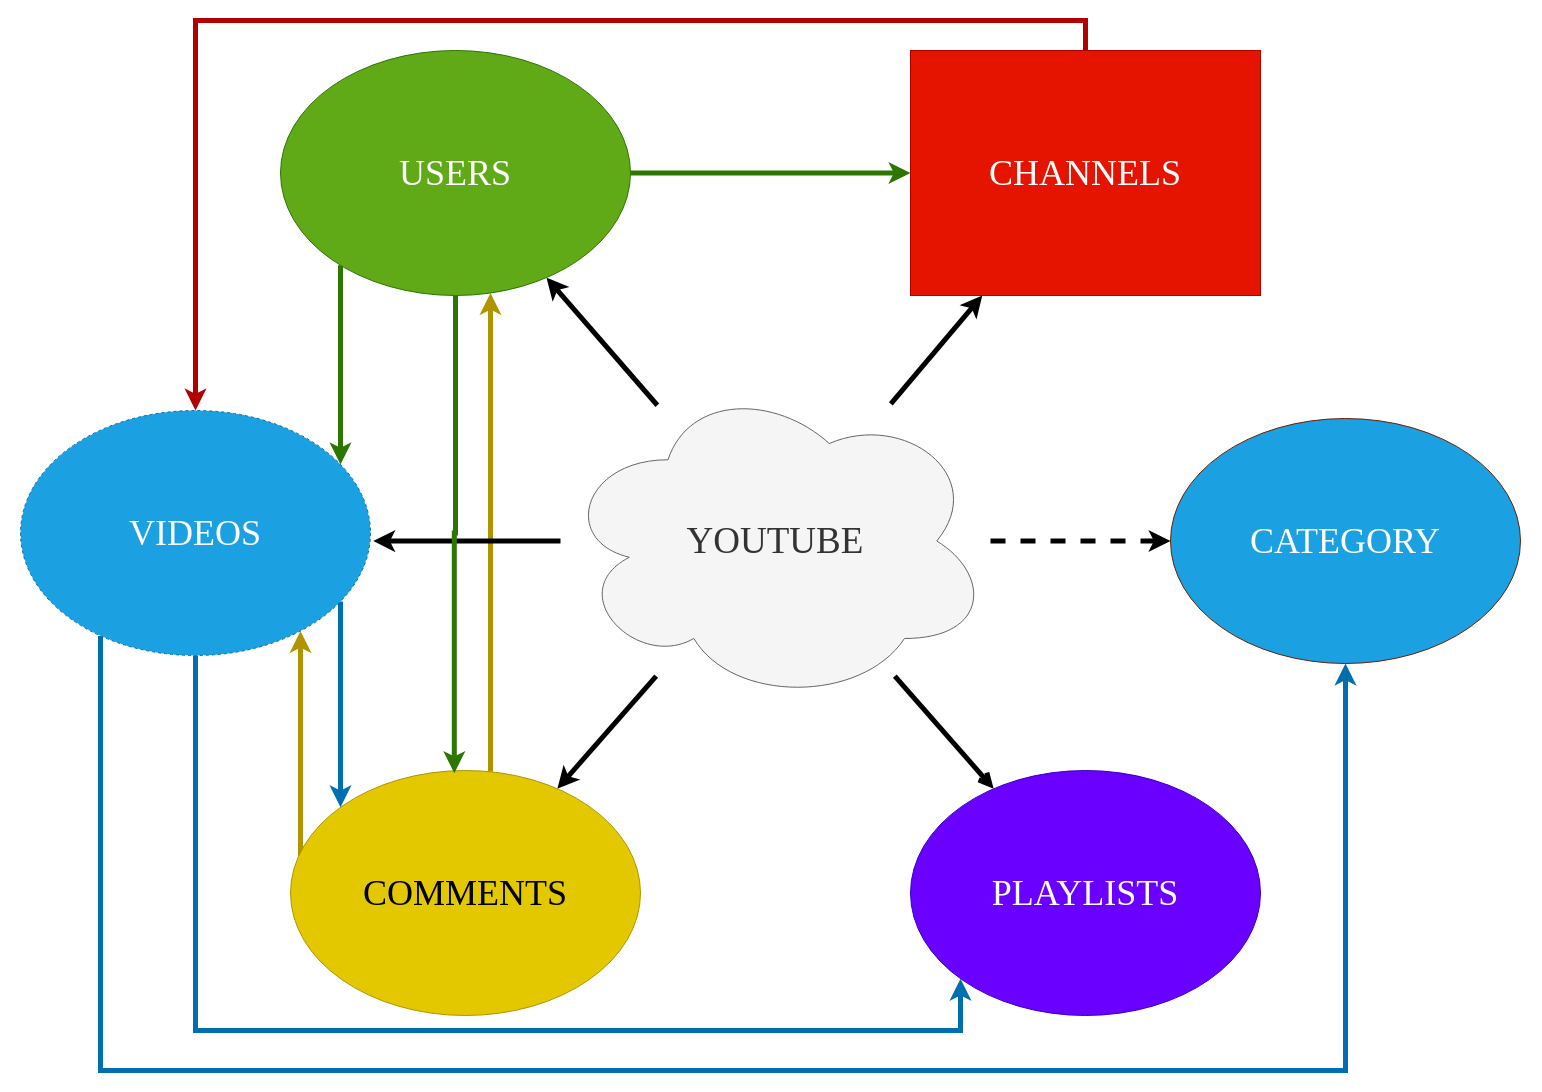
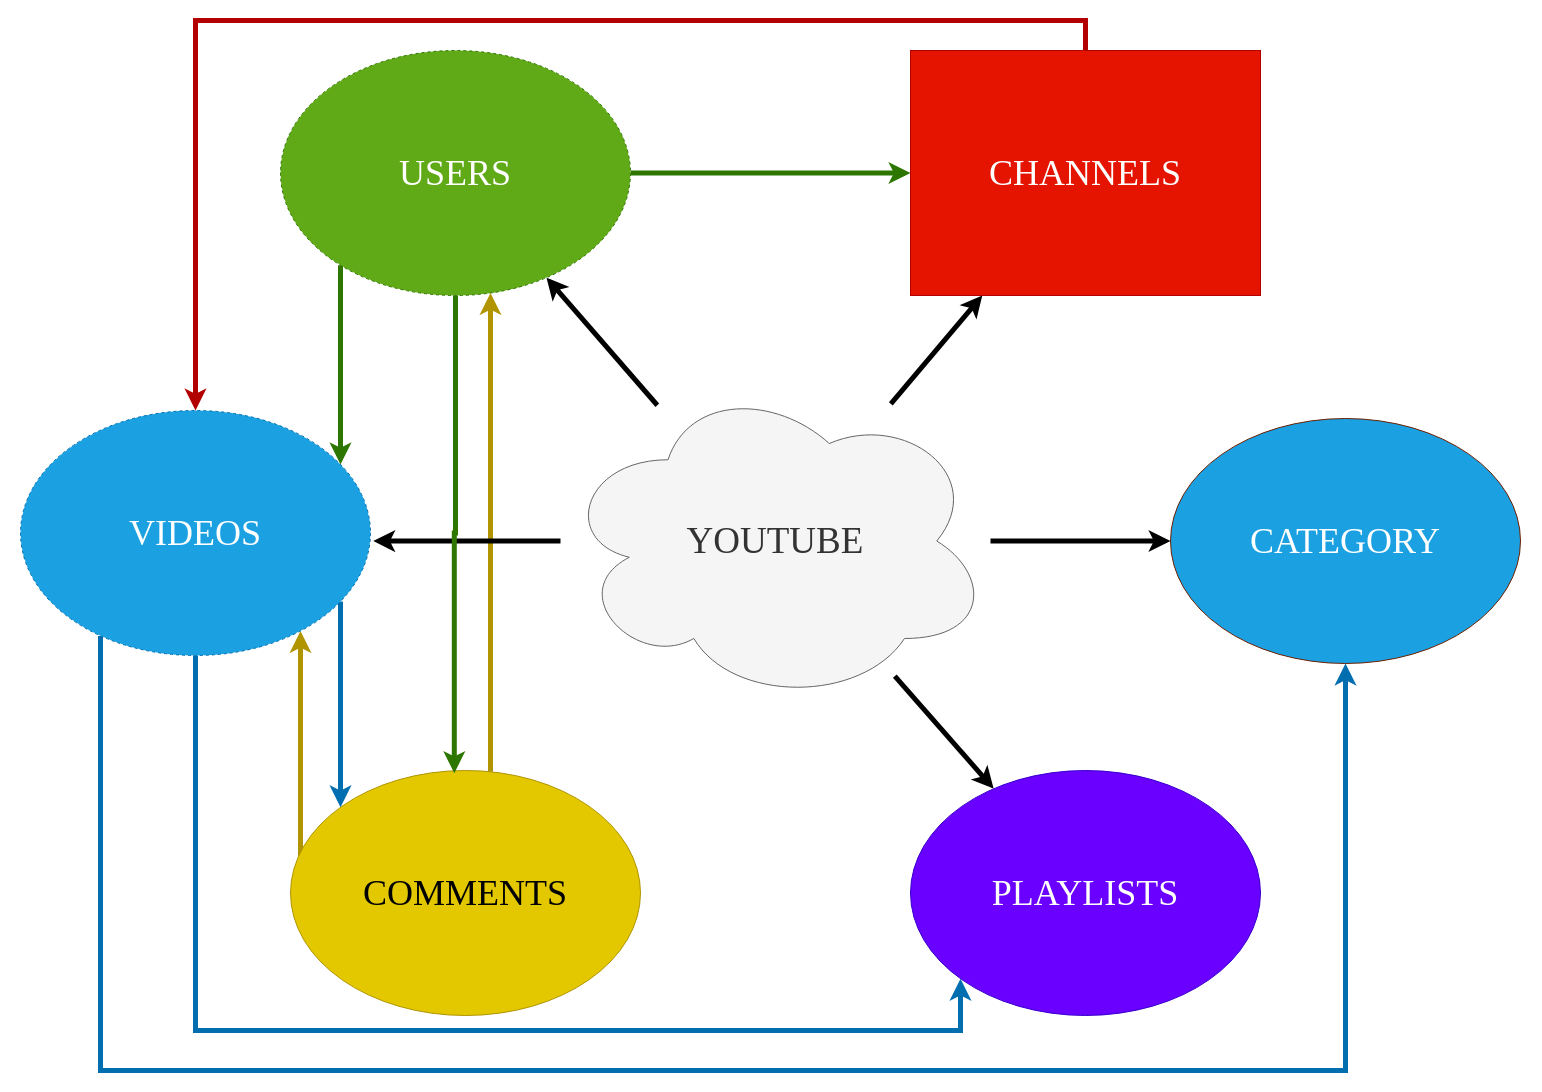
(456, 173) -> (456, 173)
(1012, 541) -> (1012, 541)
(612, 727) -> none
(982, 775) -> (982, 775)
